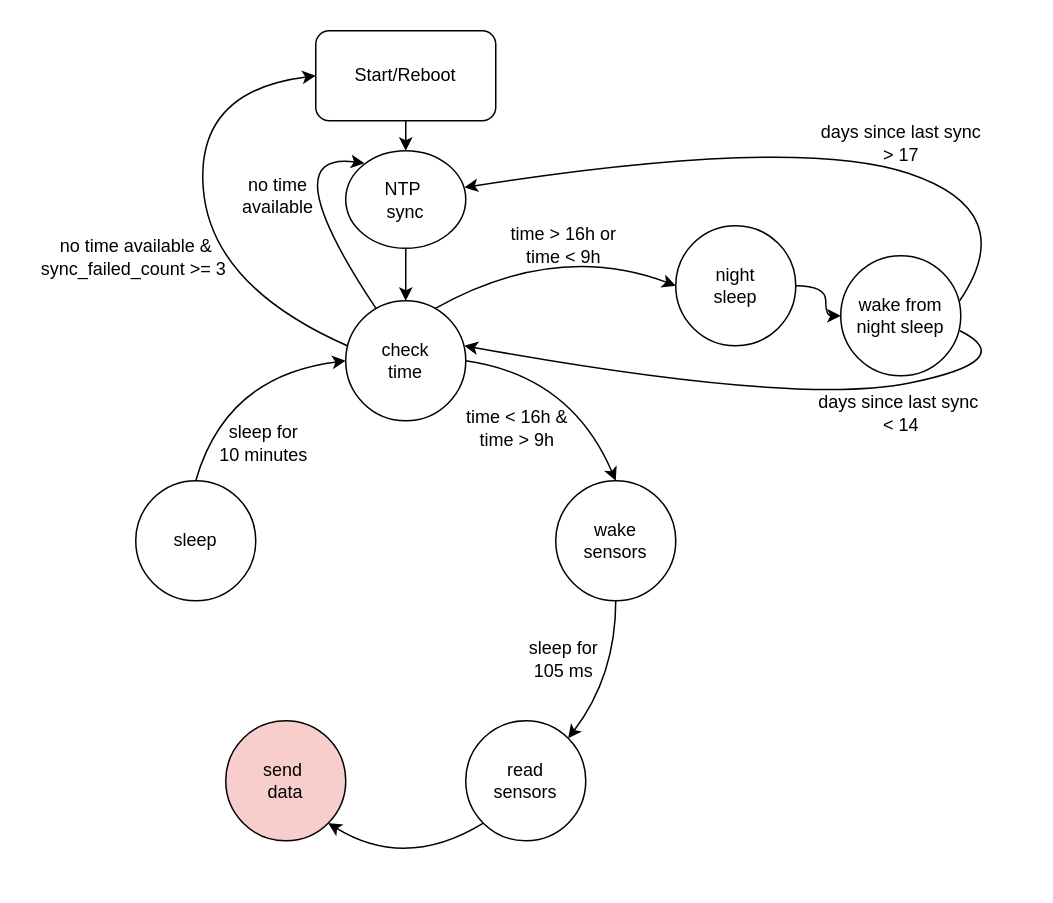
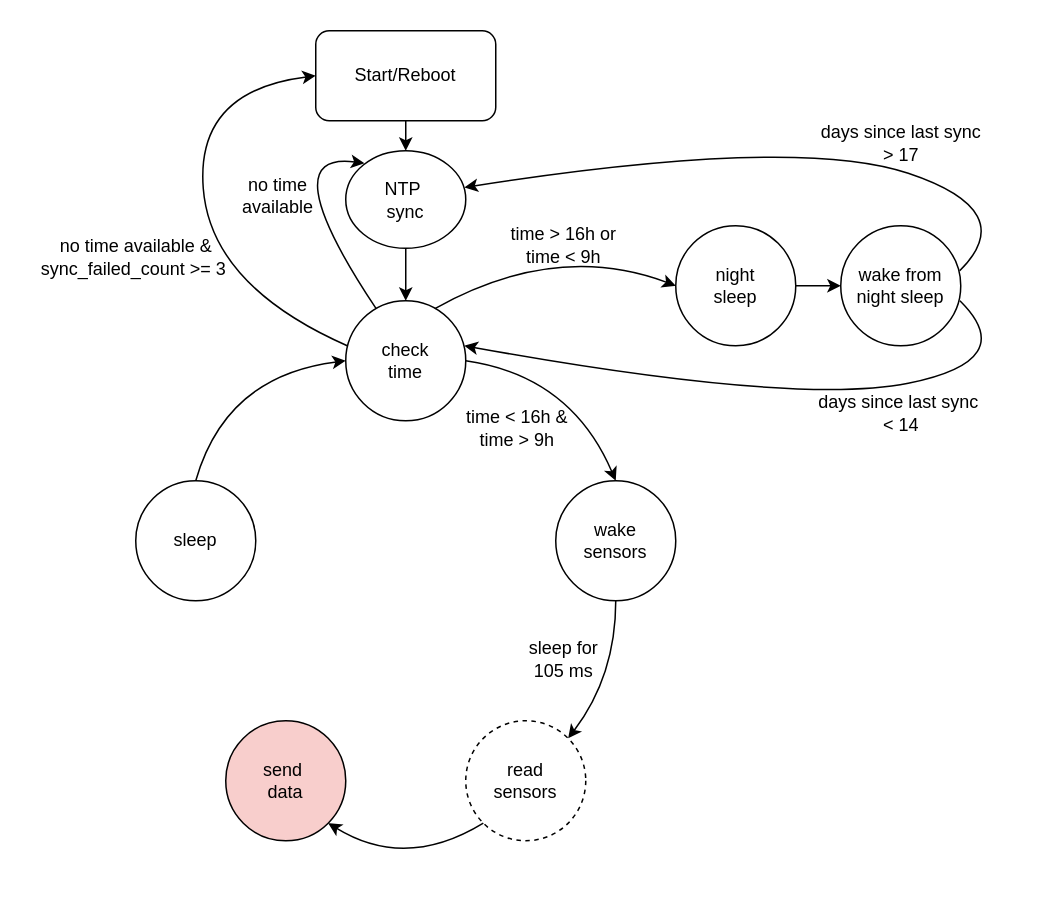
(901, 316) -> (901, 286)
(263, 443) -> none
(526, 781) -> (526, 781)
